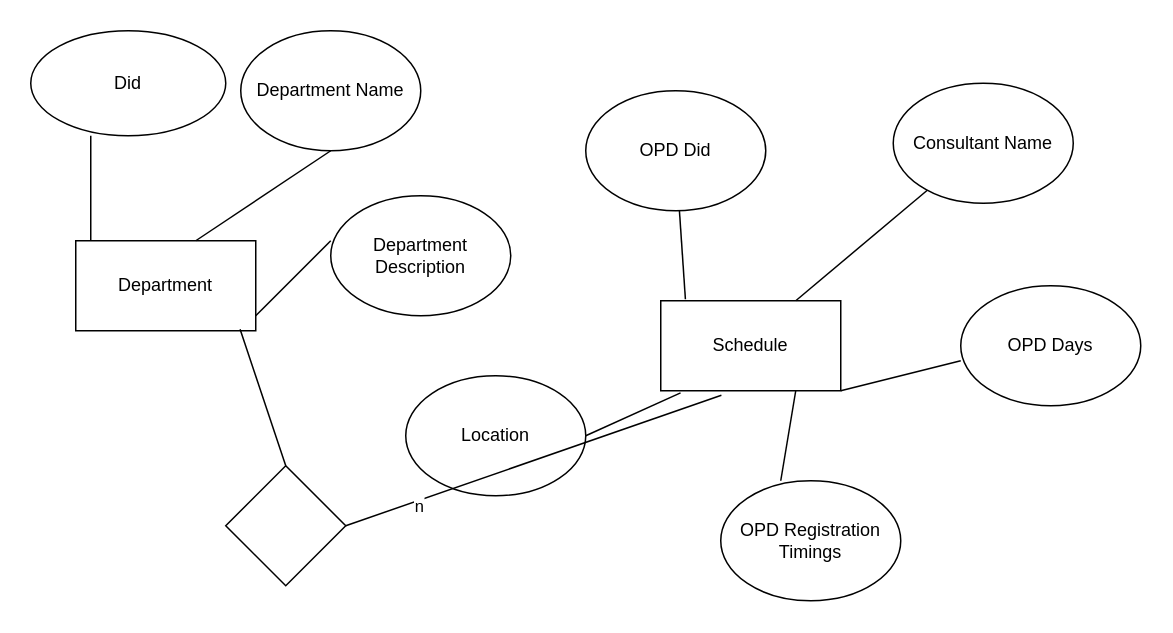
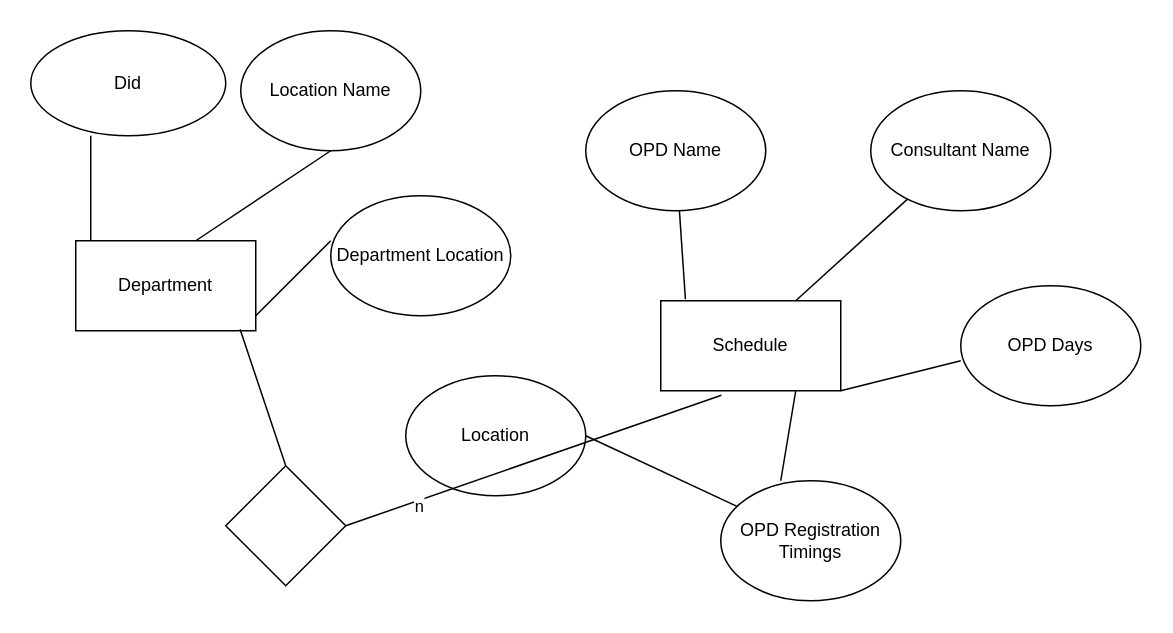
(331, 91) -> (331, 91)
(983, 143) -> (961, 151)
(676, 151) -> (676, 151)
(421, 256) -> (421, 256)
(633, 414) -> (661, 471)
